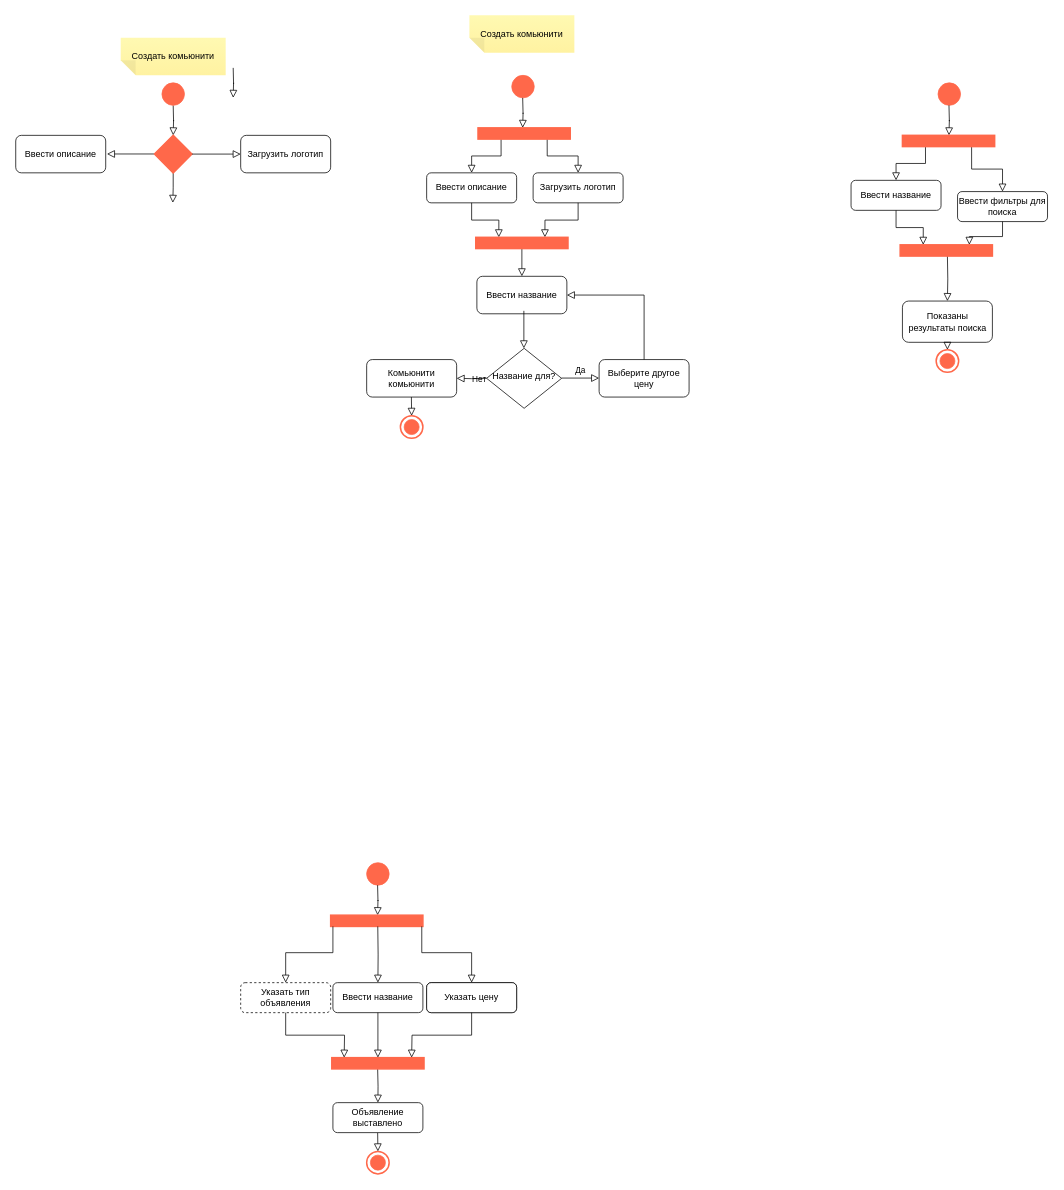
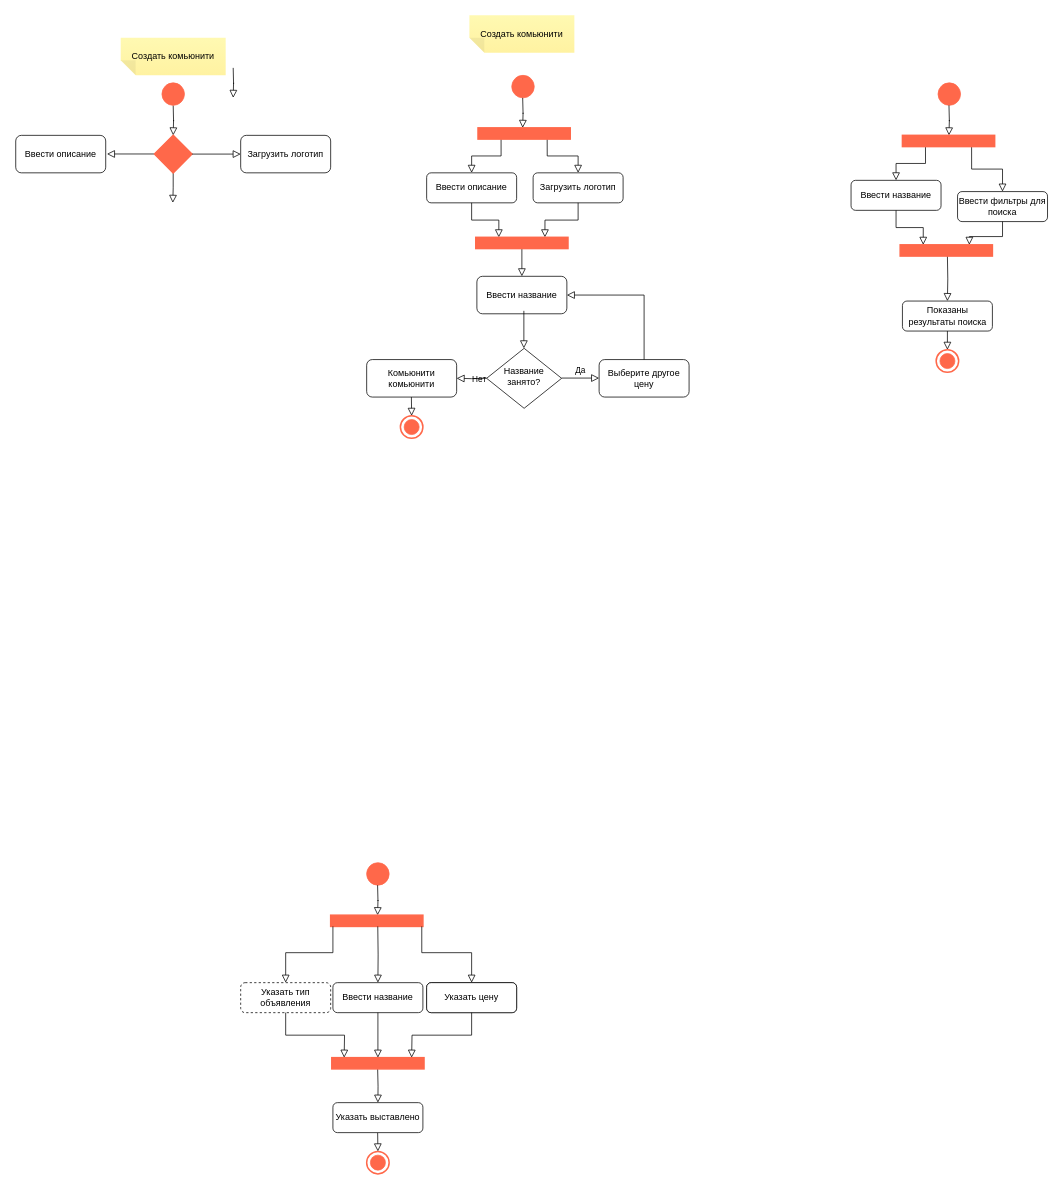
(947, 322) -> (947, 316)
(524, 377) -> (524, 377)
(378, 1118) -> (378, 1118)
